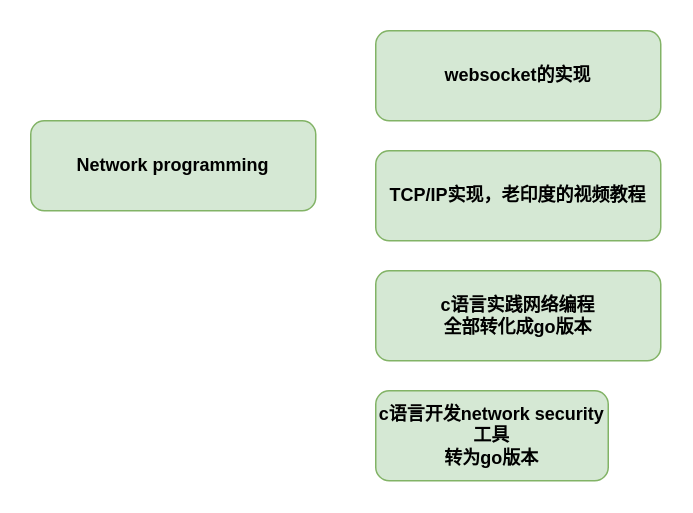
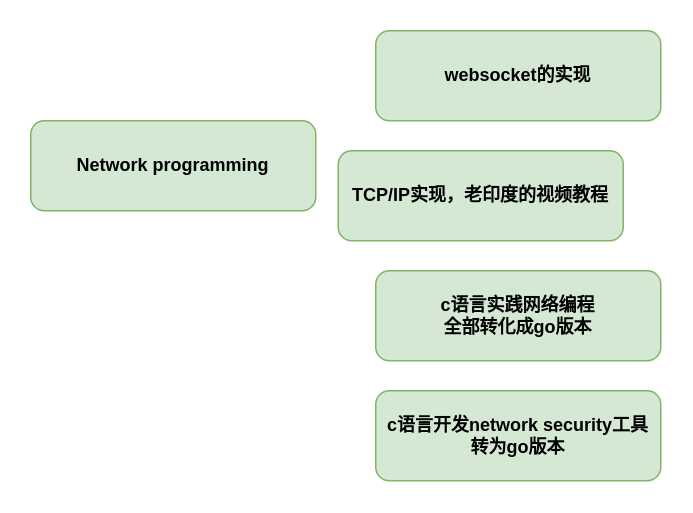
(518, 196) -> (481, 196)
(492, 436) -> (518, 436)
